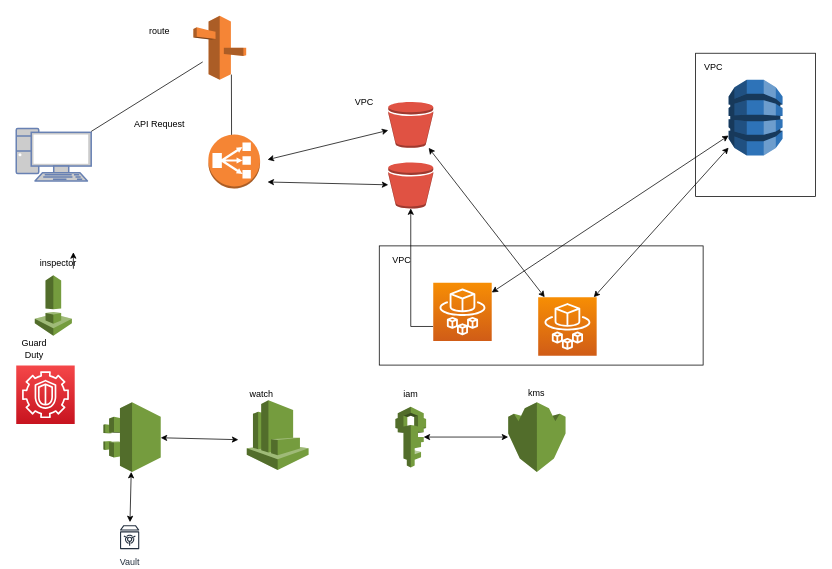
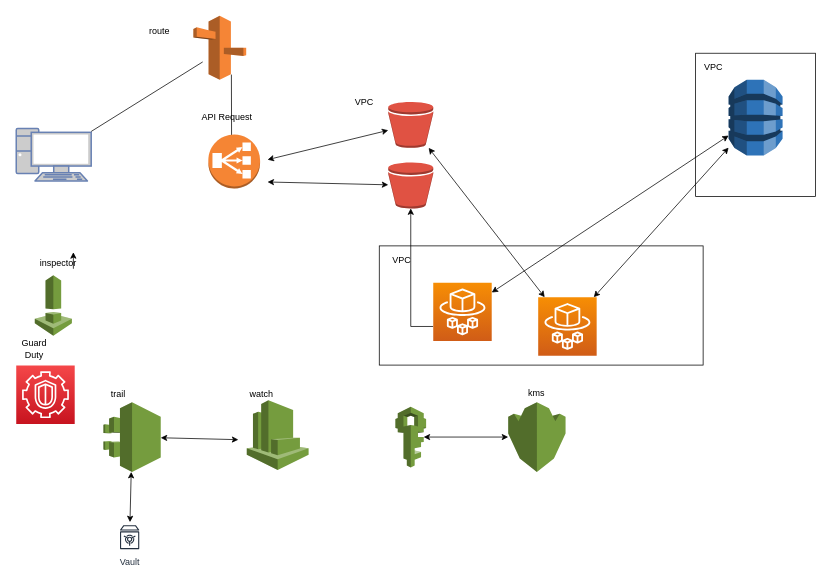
(159, 125) -> (227, 117)
none -> (118, 395)
(410, 395) -> none
